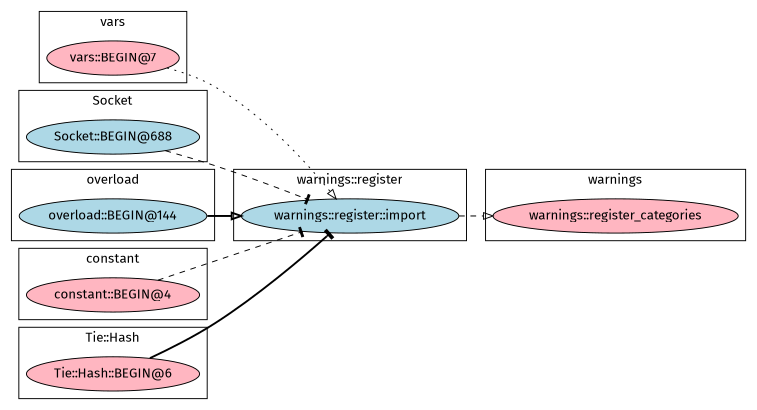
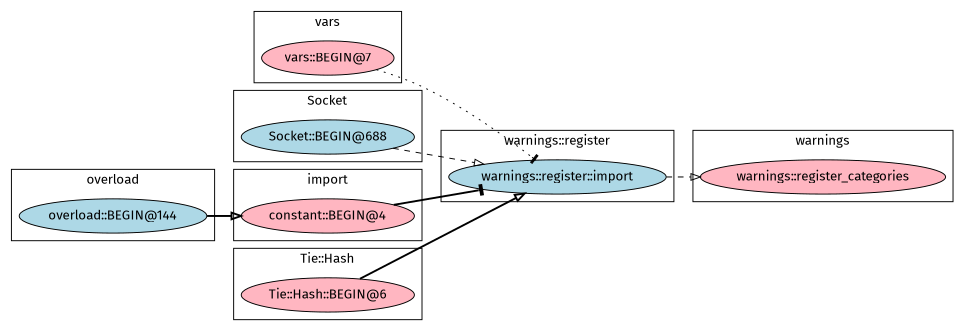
(257, 117) -> (458, 106)
(243, 175) -> (434, 155)
(221, 216) -> (220, 216)
(228, 257) -> (434, 198)
(113, 259) -> (328, 180)
(243, 304) -> (438, 238)
